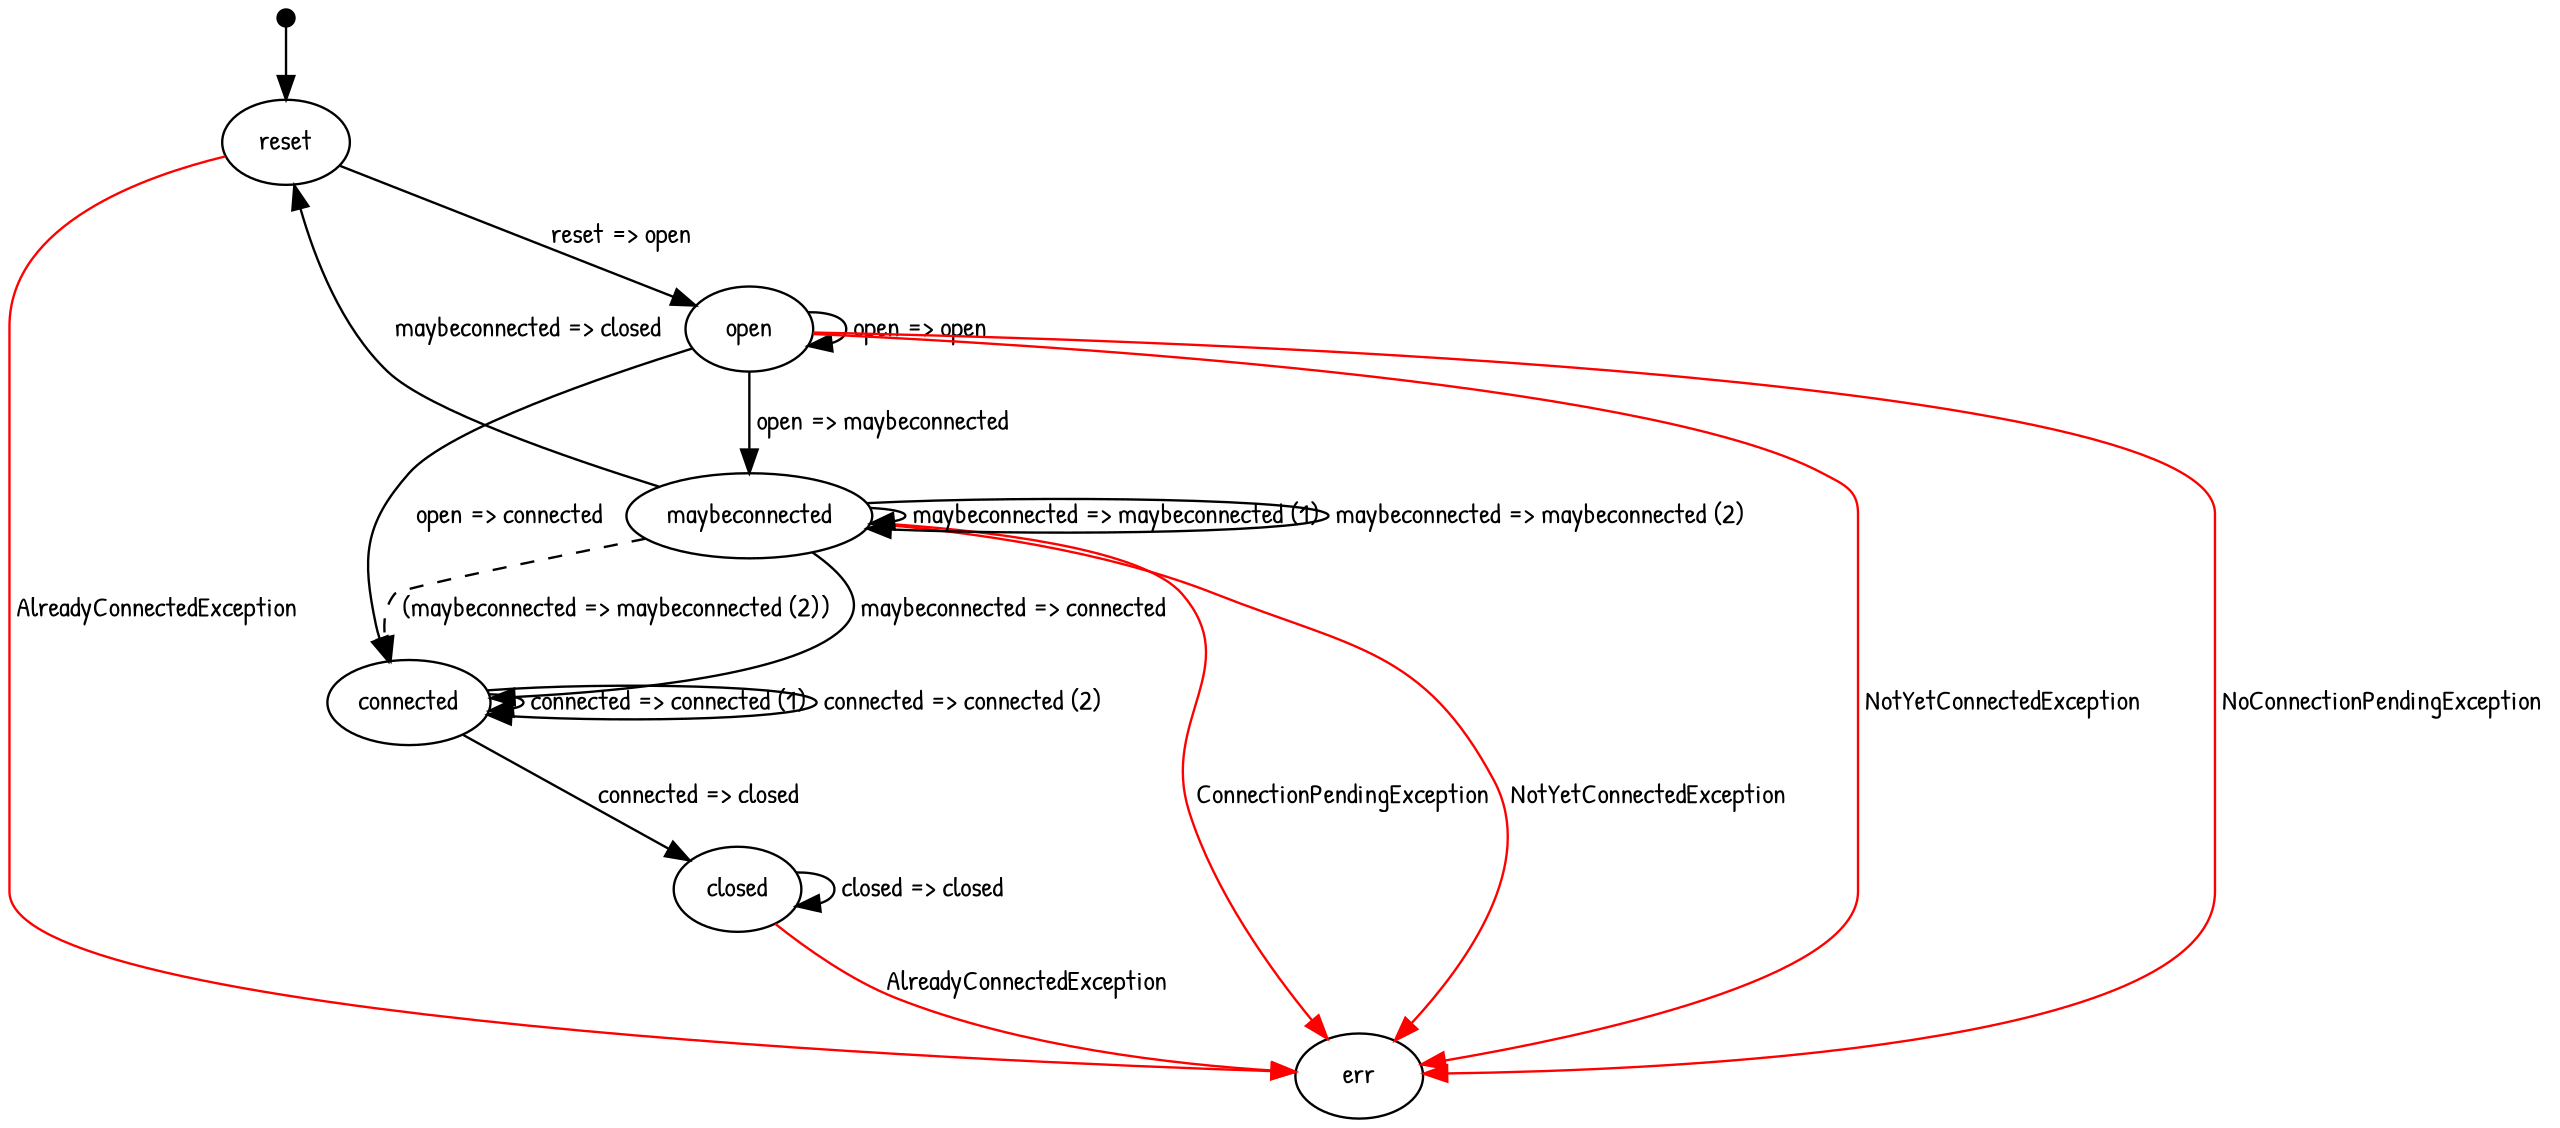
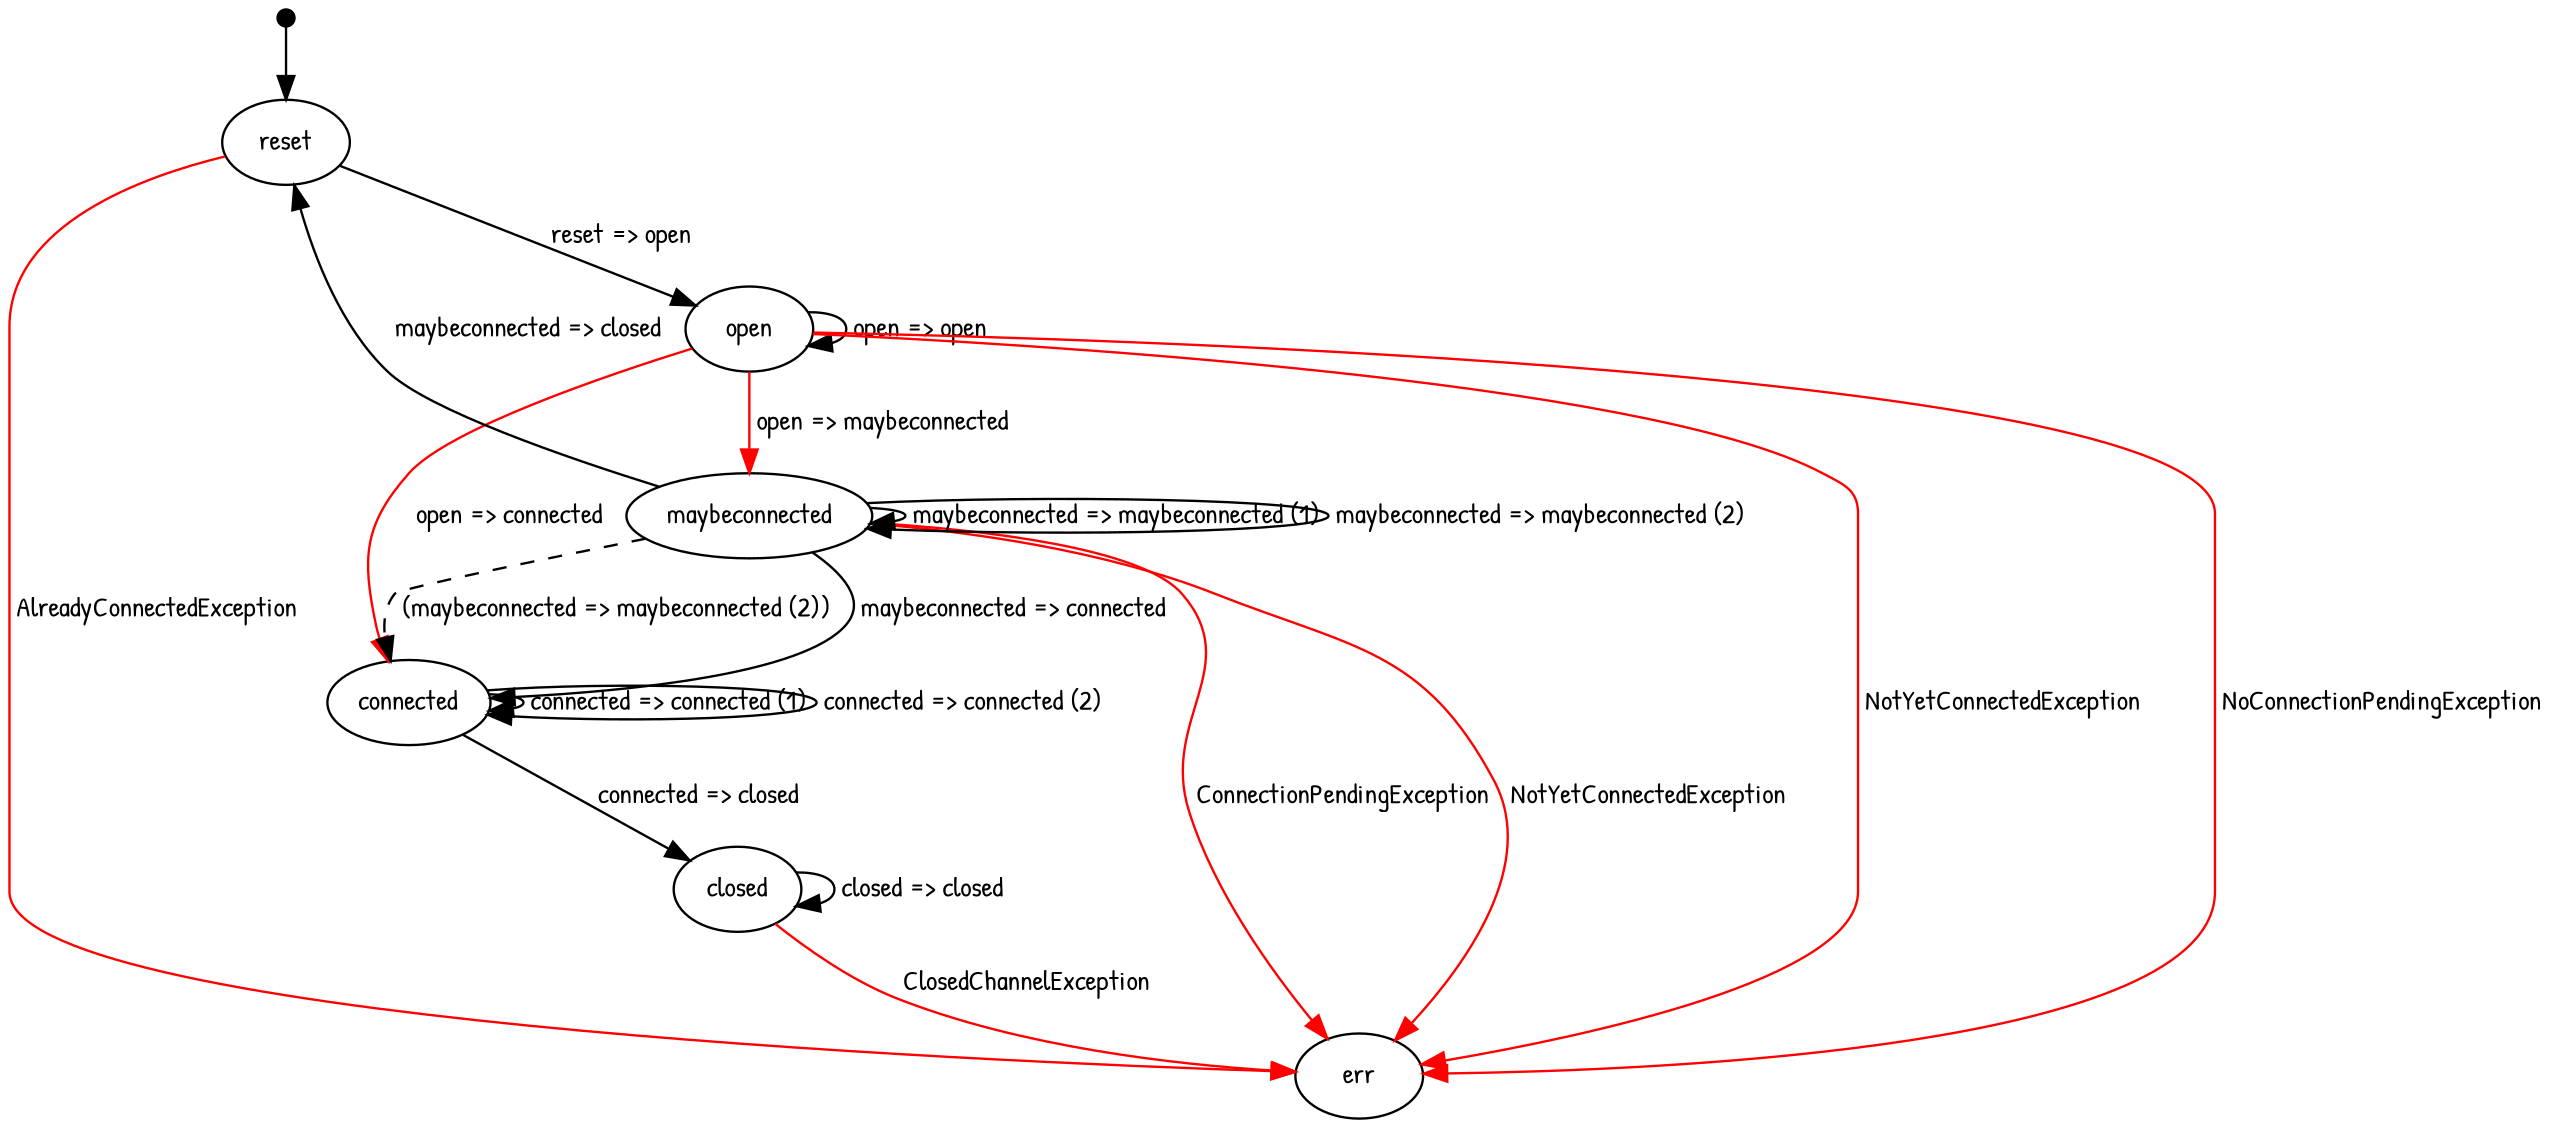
(749, 410) -> (749, 410)
(464, 436) -> (464, 436)
(1027, 983) -> (1027, 983)
